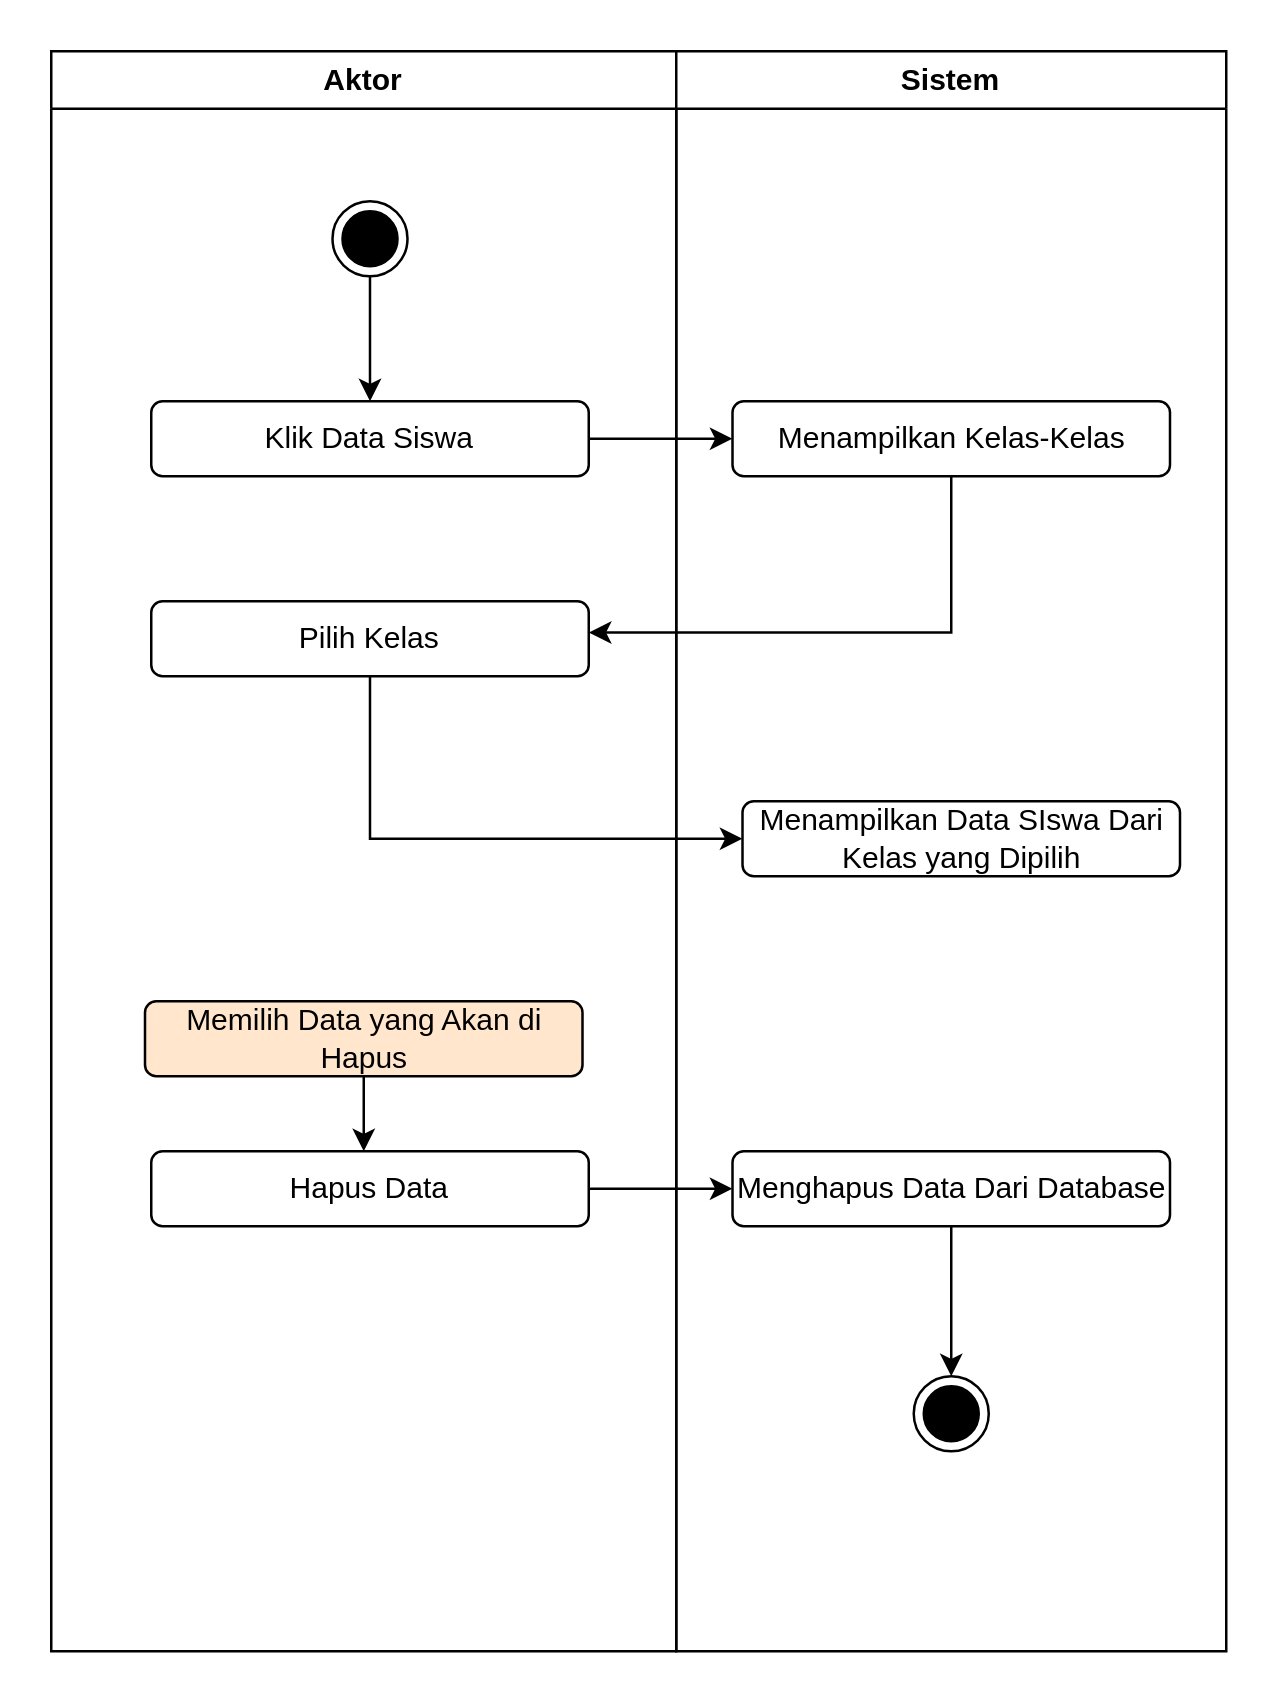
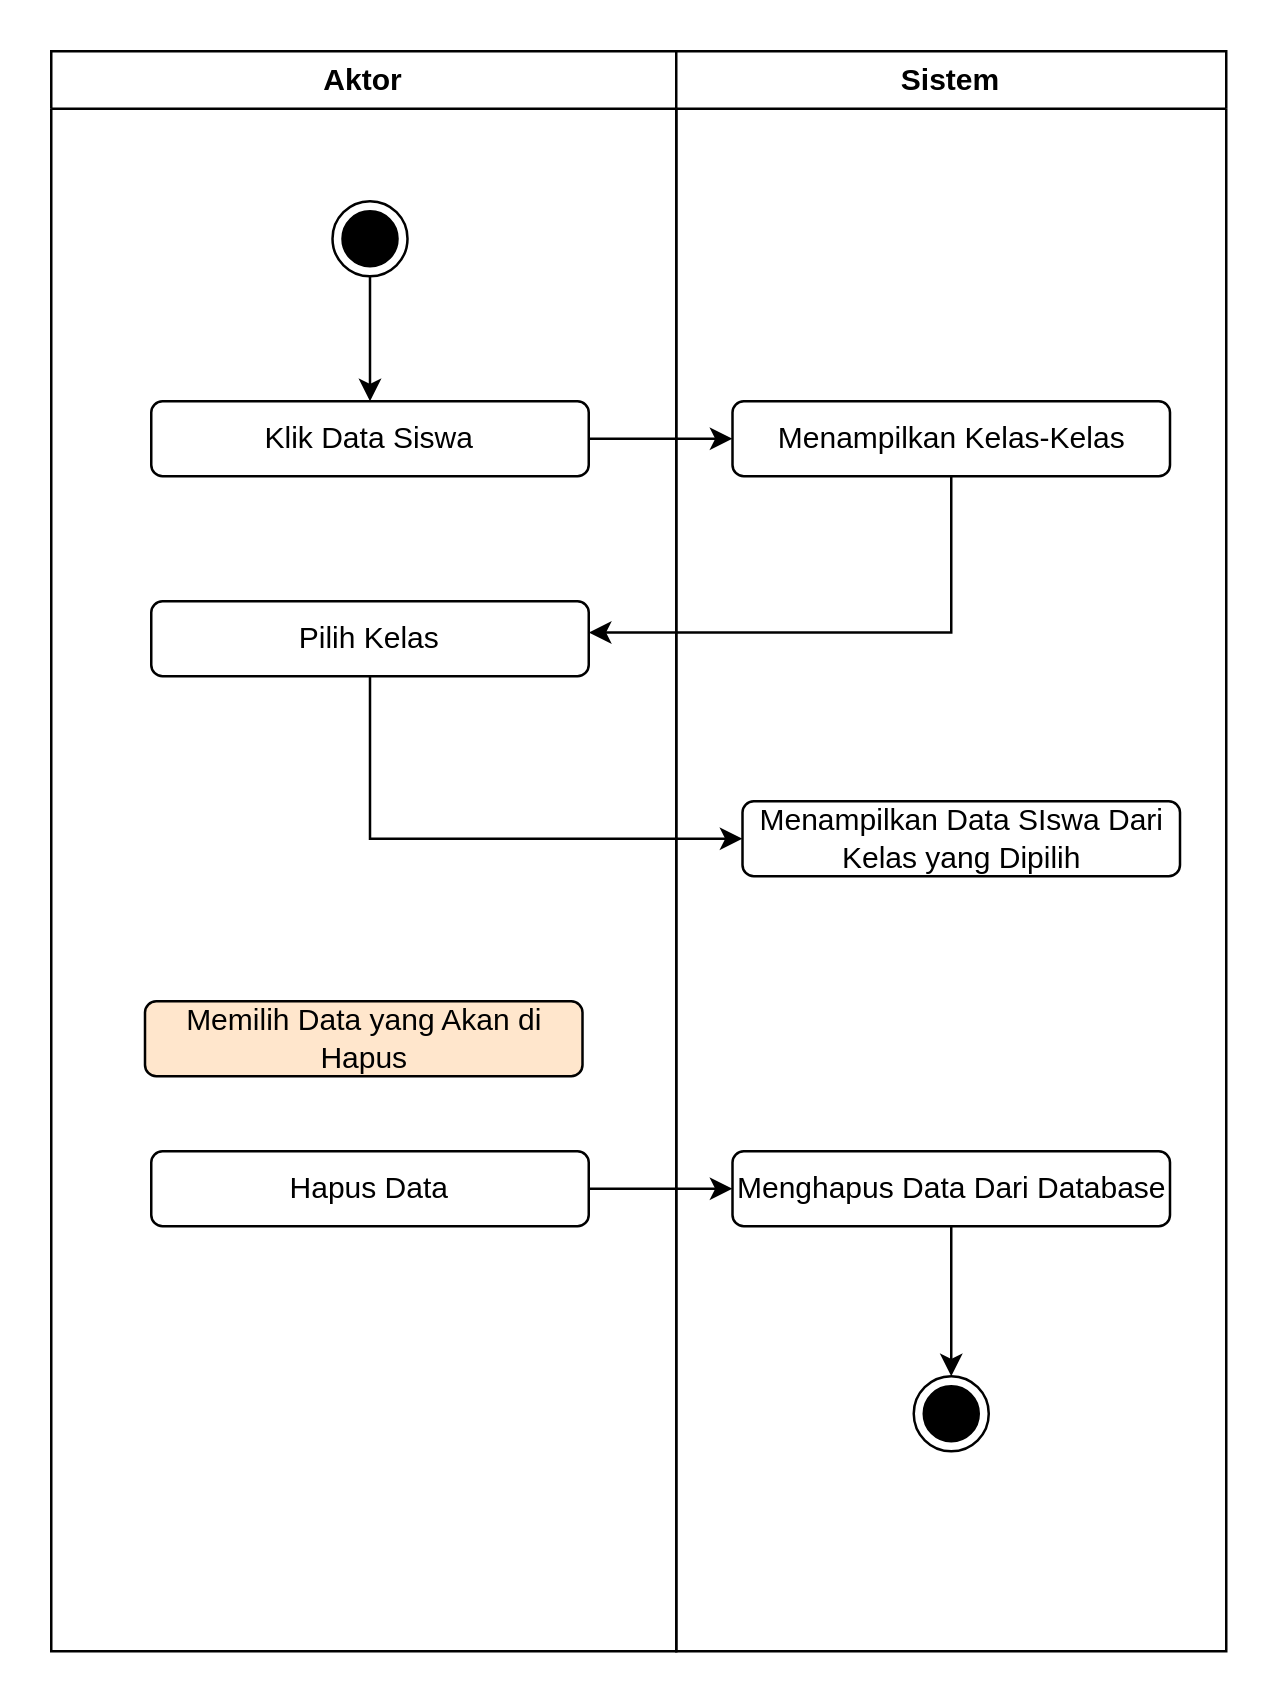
(364, 1105) -> none
